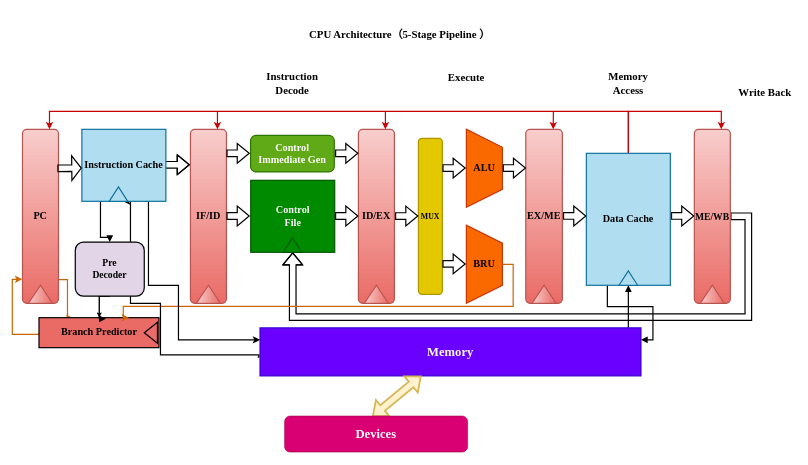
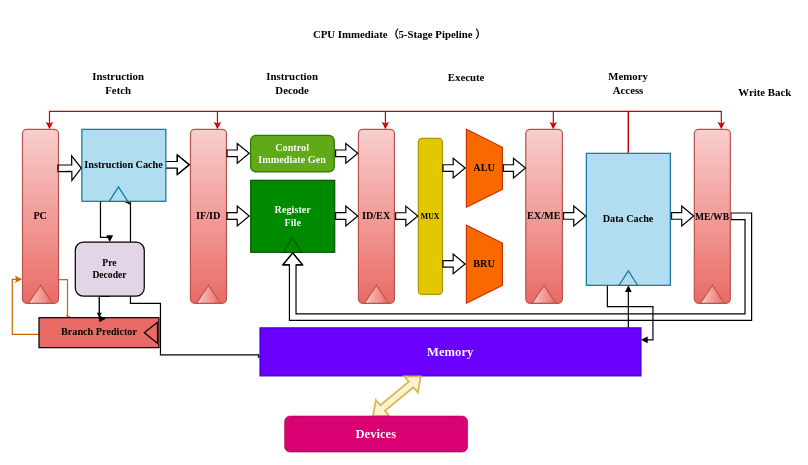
(400, 35) -> (400, 35)
none -> (119, 84)
(293, 216) -> (293, 216)
(179, 292) -> none
(338, 306) -> none
